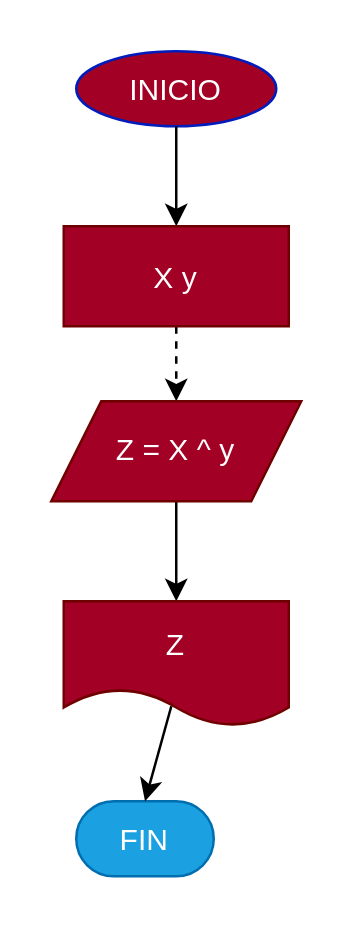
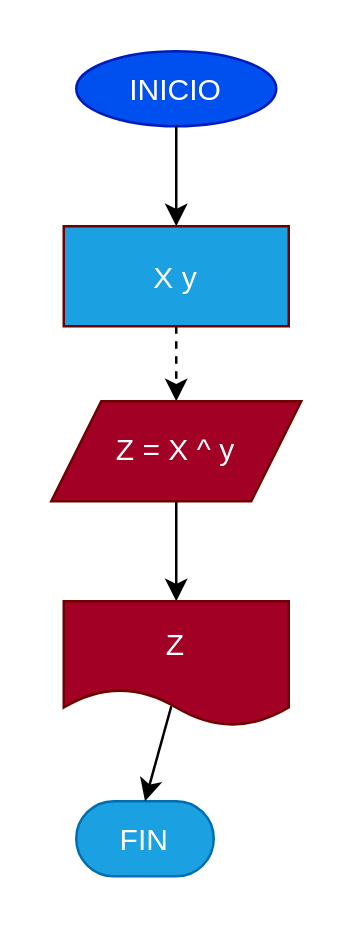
(176, 89) -> (176, 89)
(176, 276) -> (176, 276)
